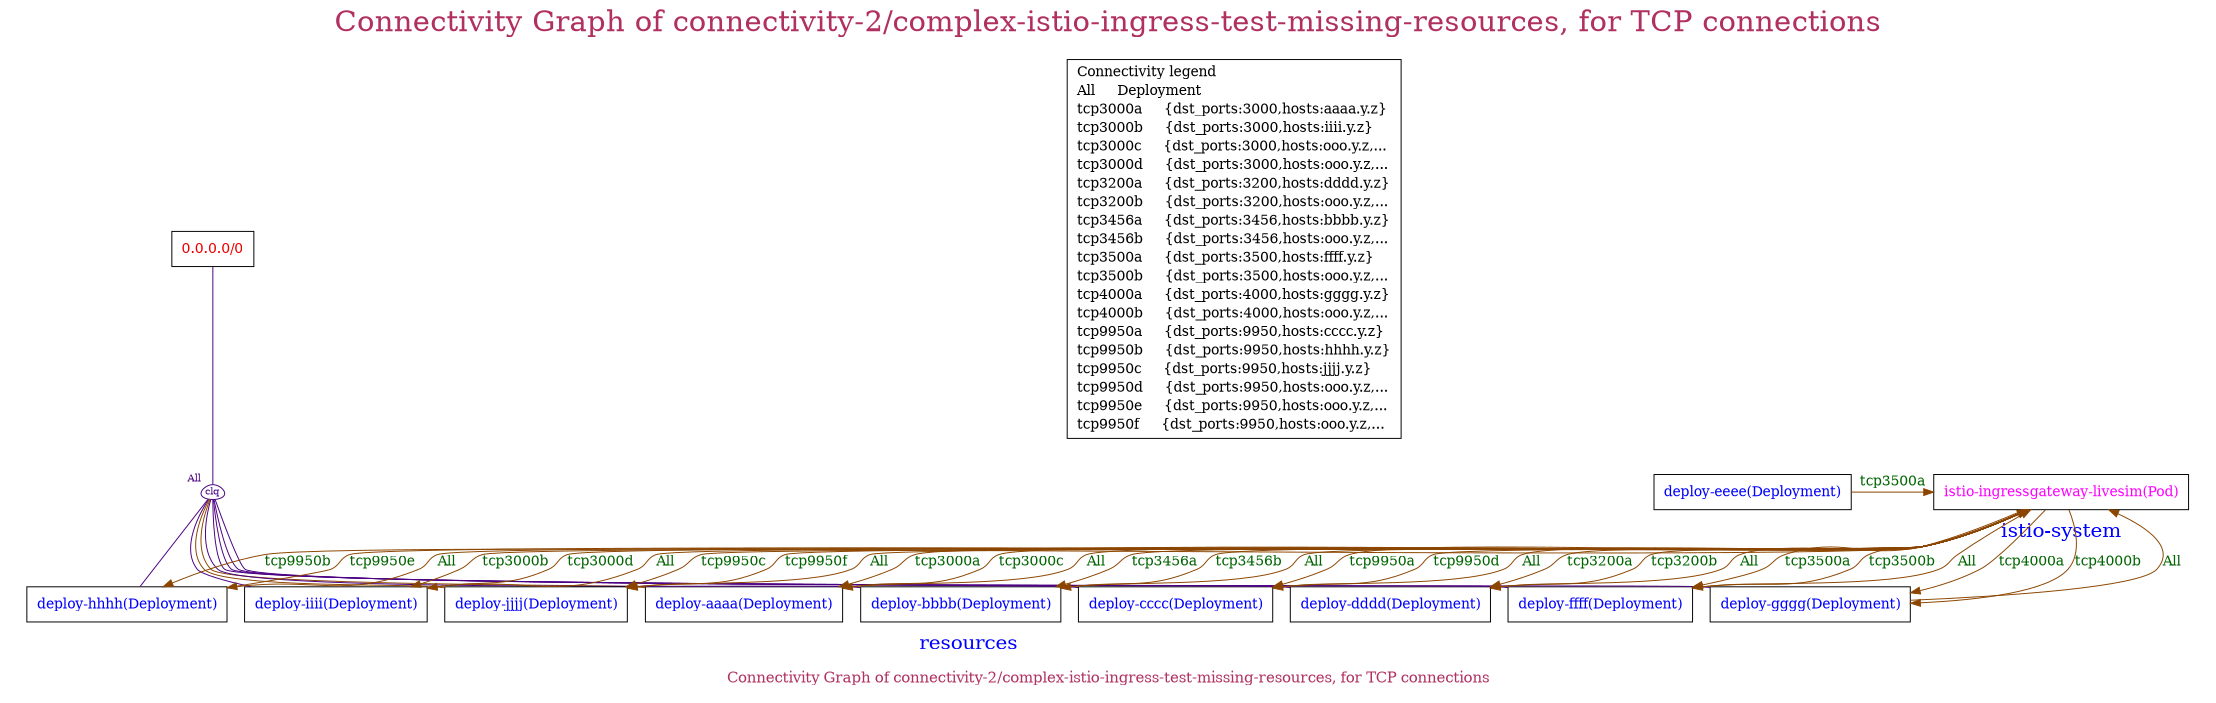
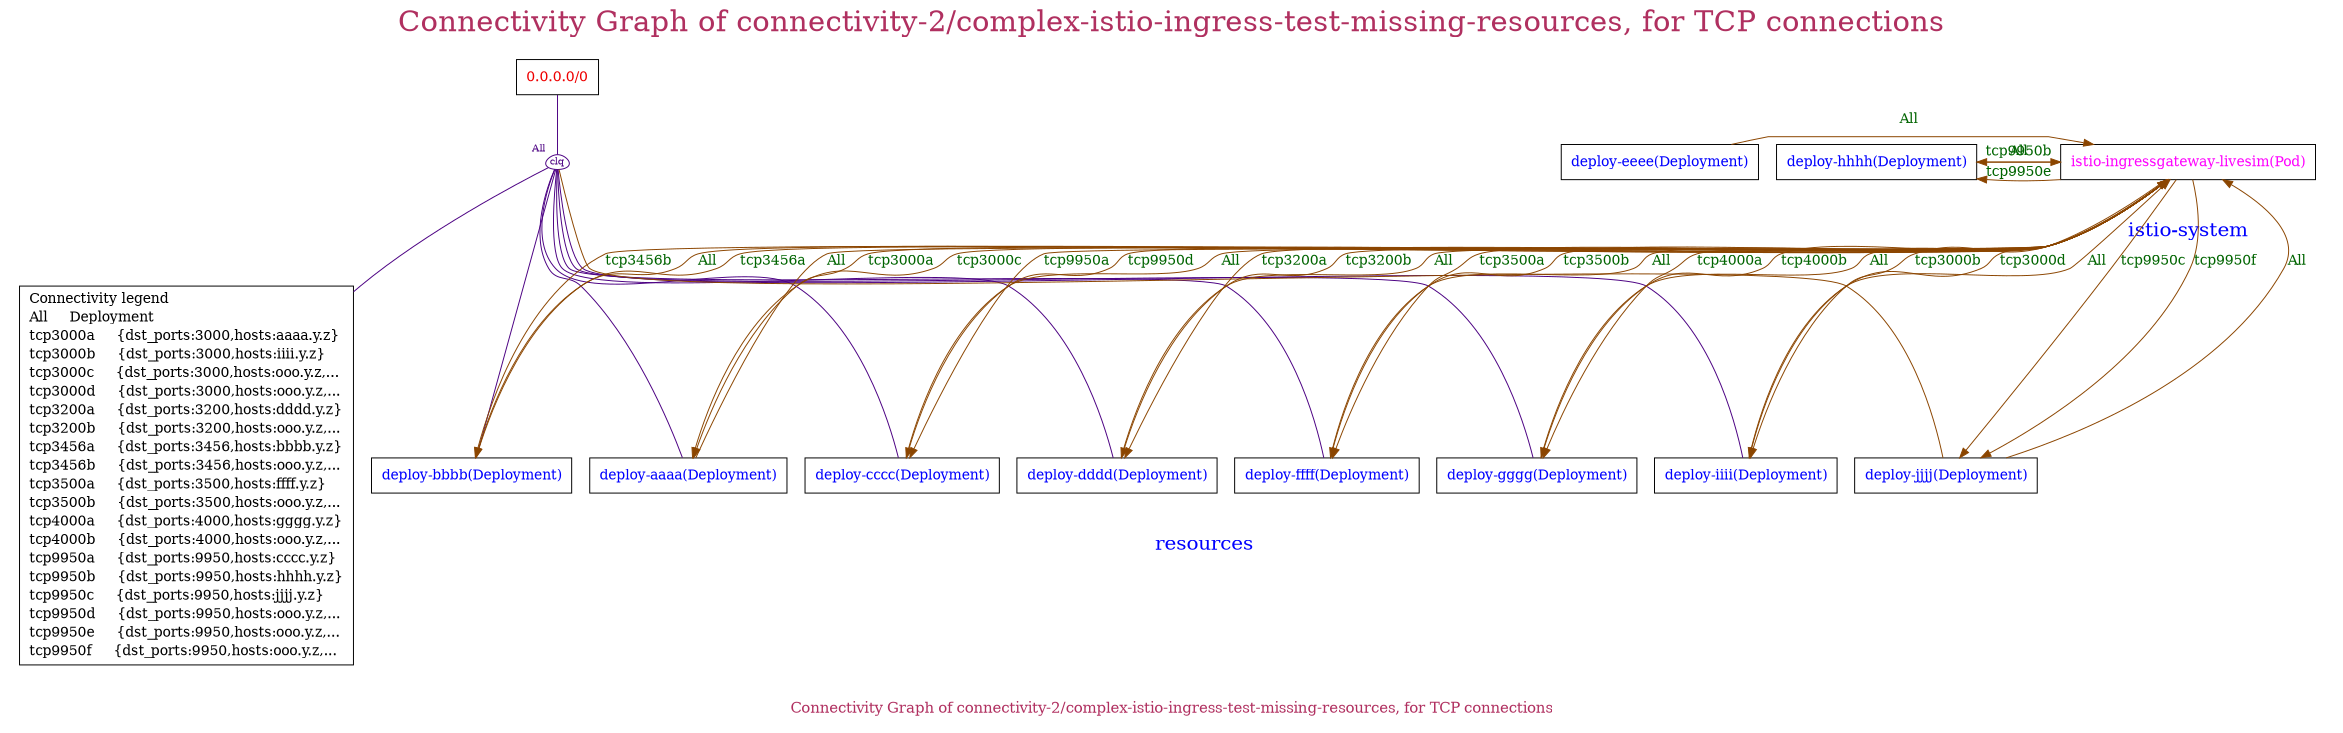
(1892, 482) -> (1909, 120)
(174, 543) -> (448, 224)
(391, 583) -> (601, 308)
